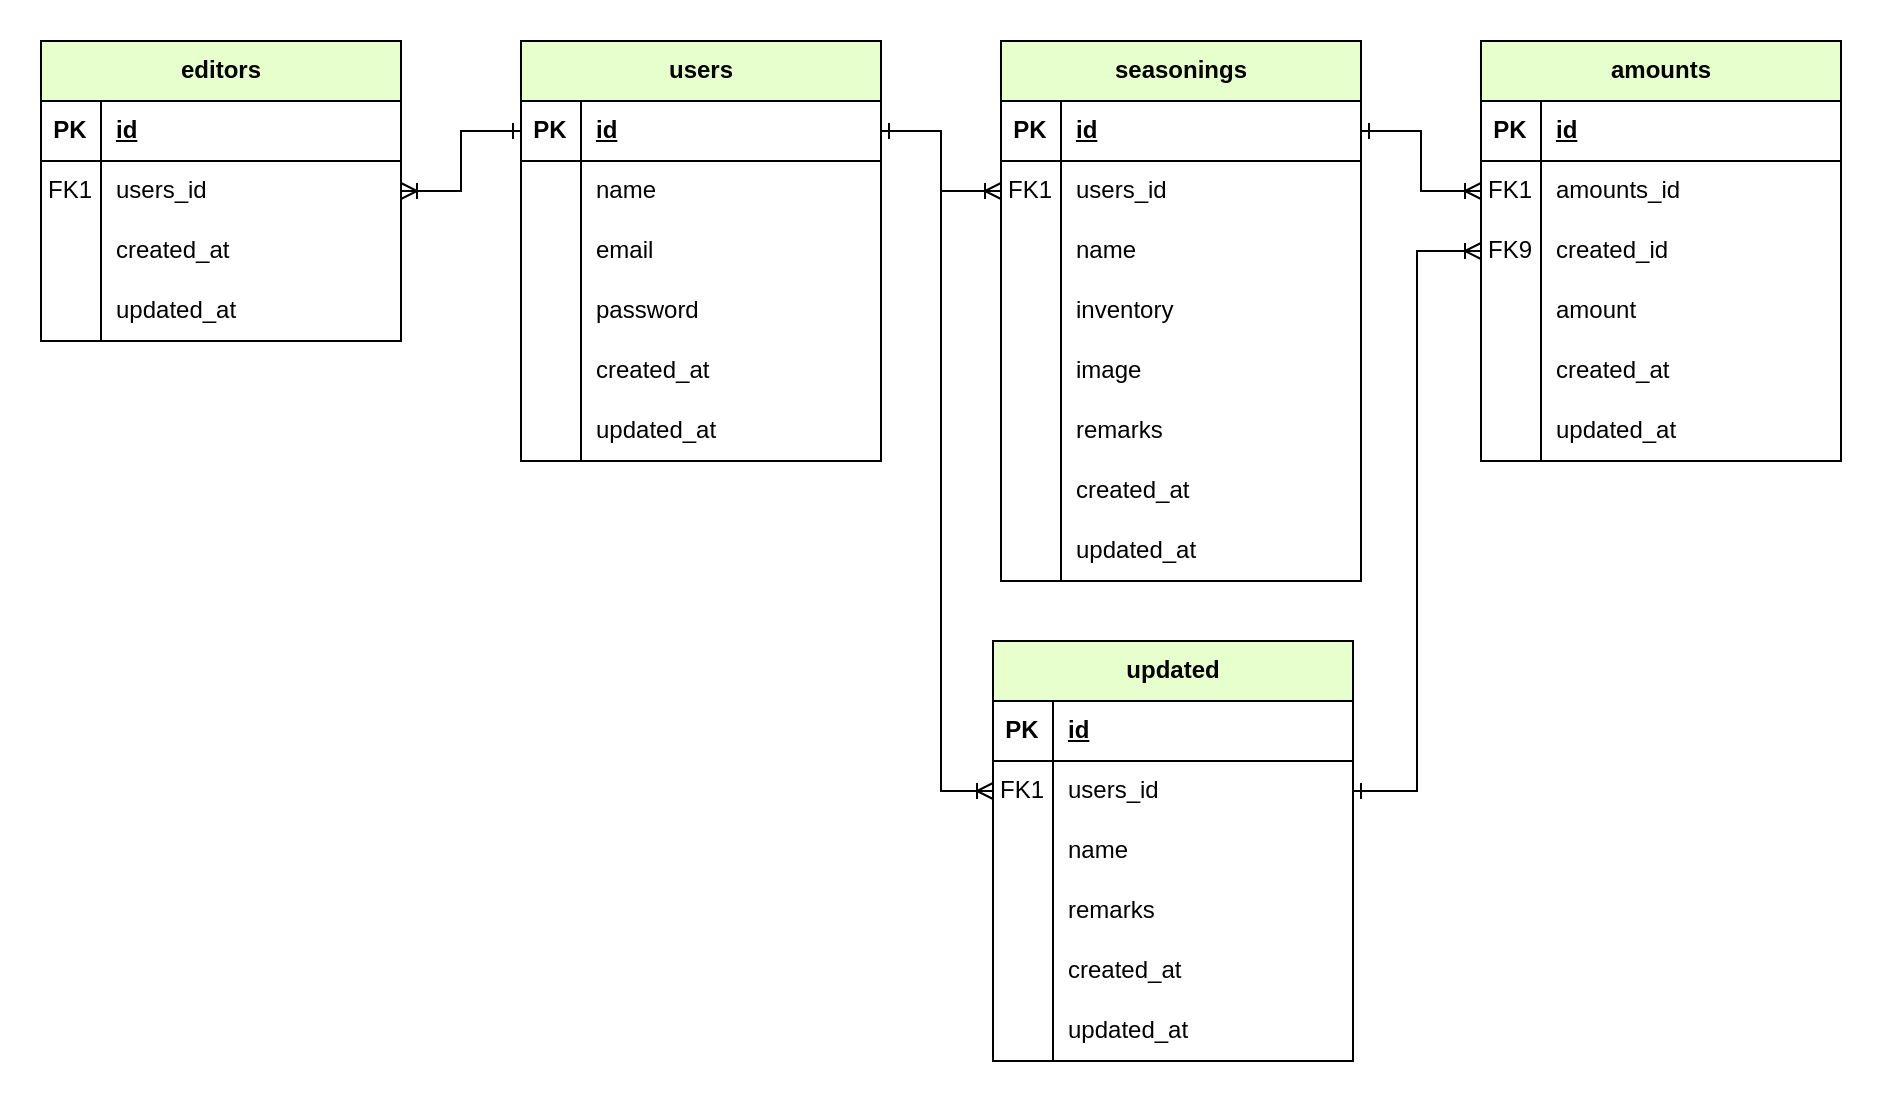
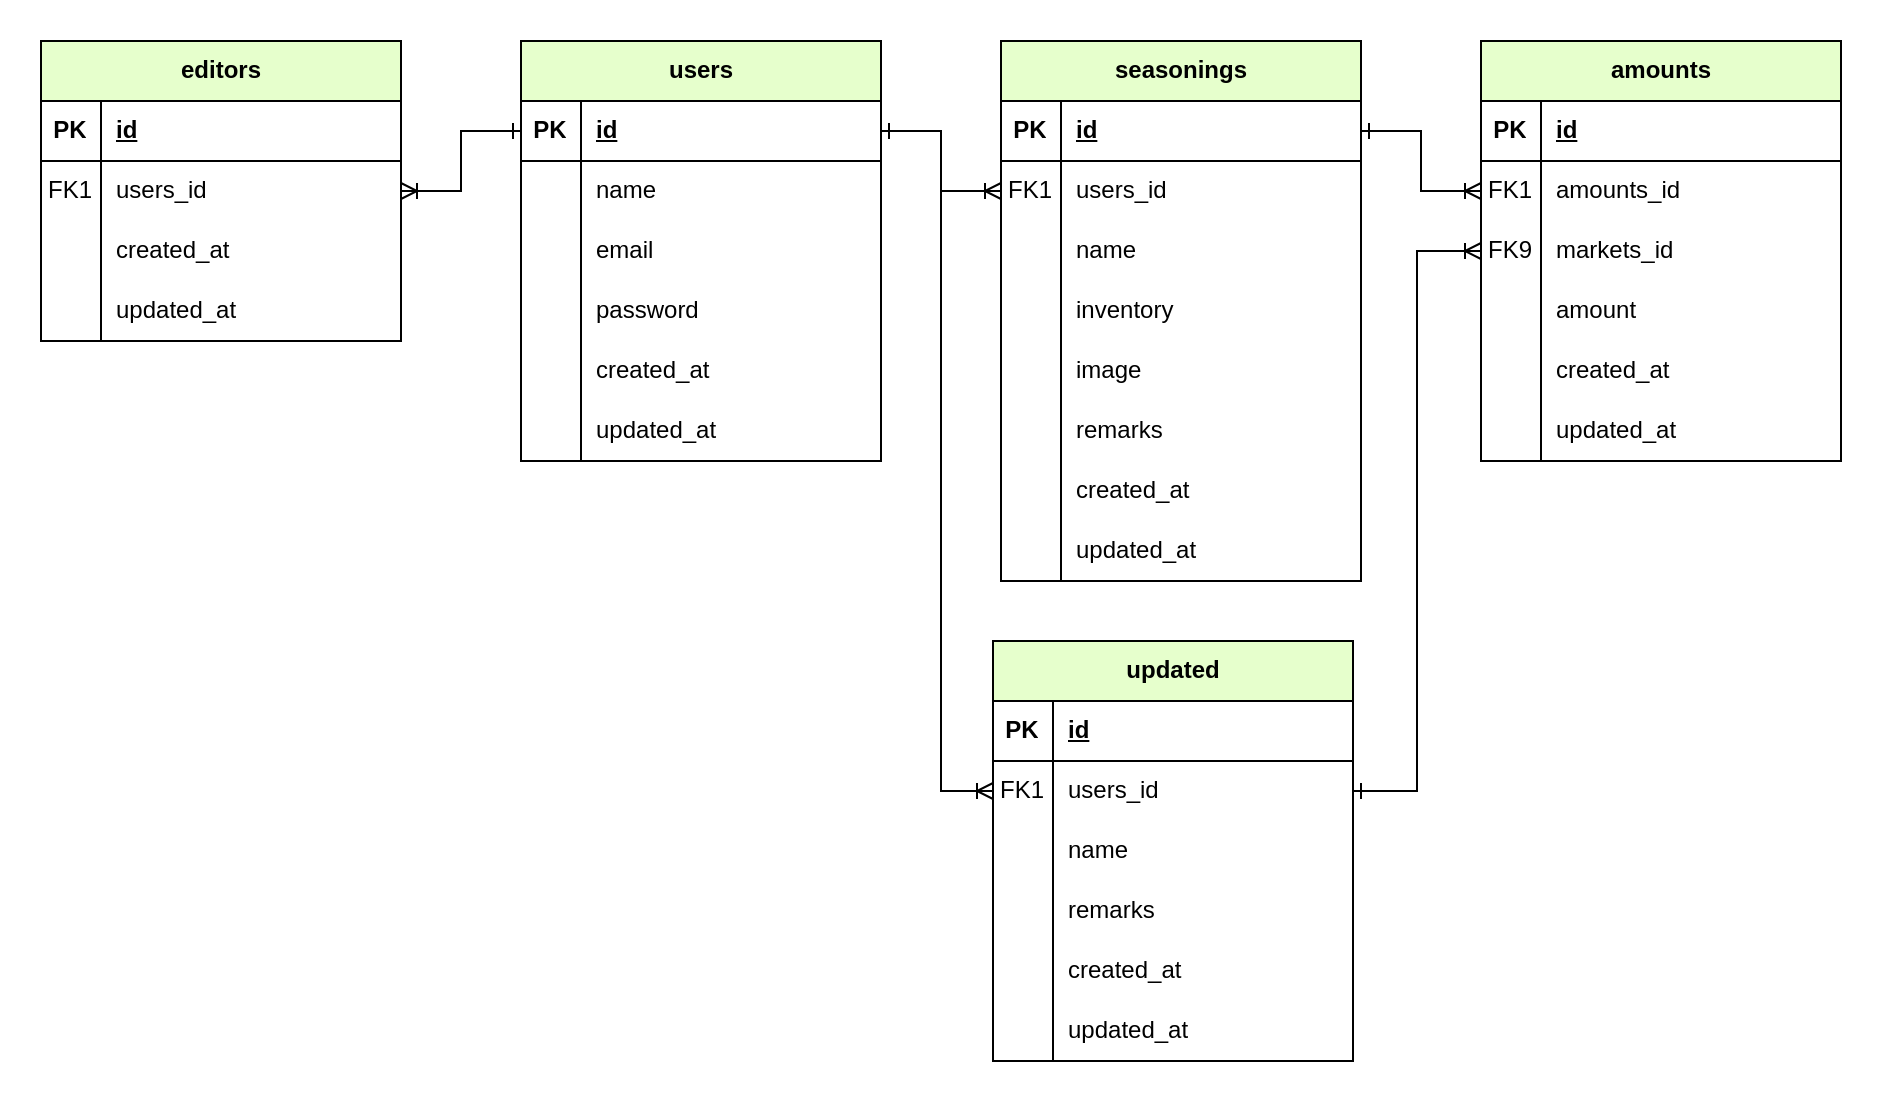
(1621, 251) -> (1621, 251)
